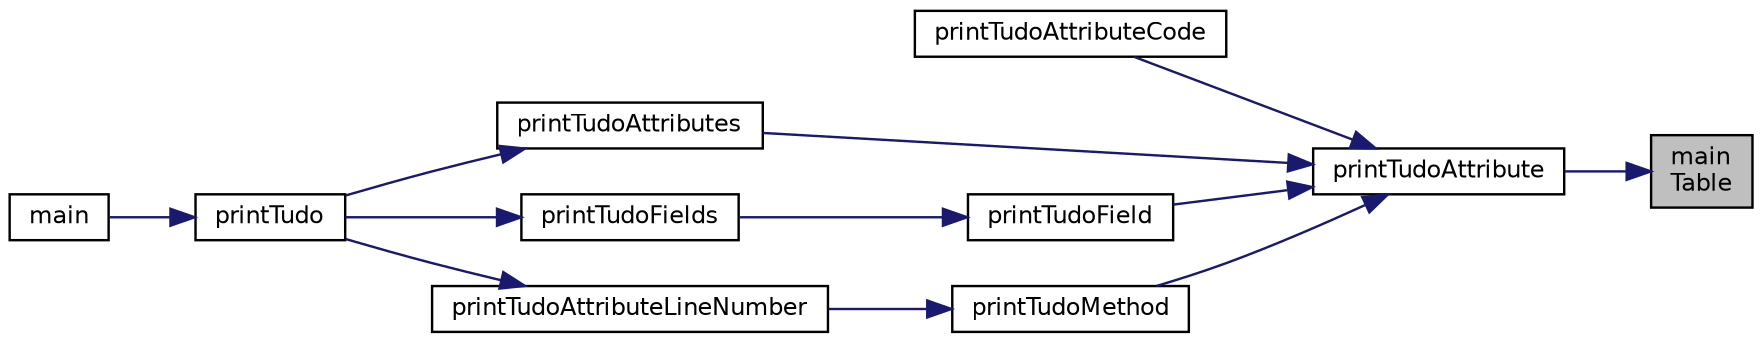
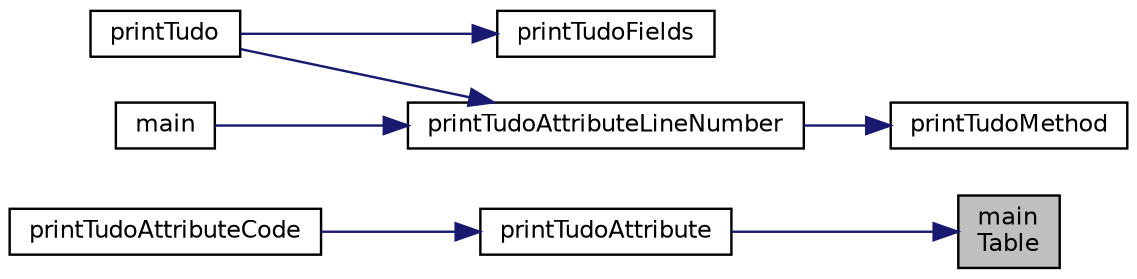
(630, 126) -> none
(139, 217) -> (299, 126)
(1071, 217) -> none
(1262, 249) -> none
